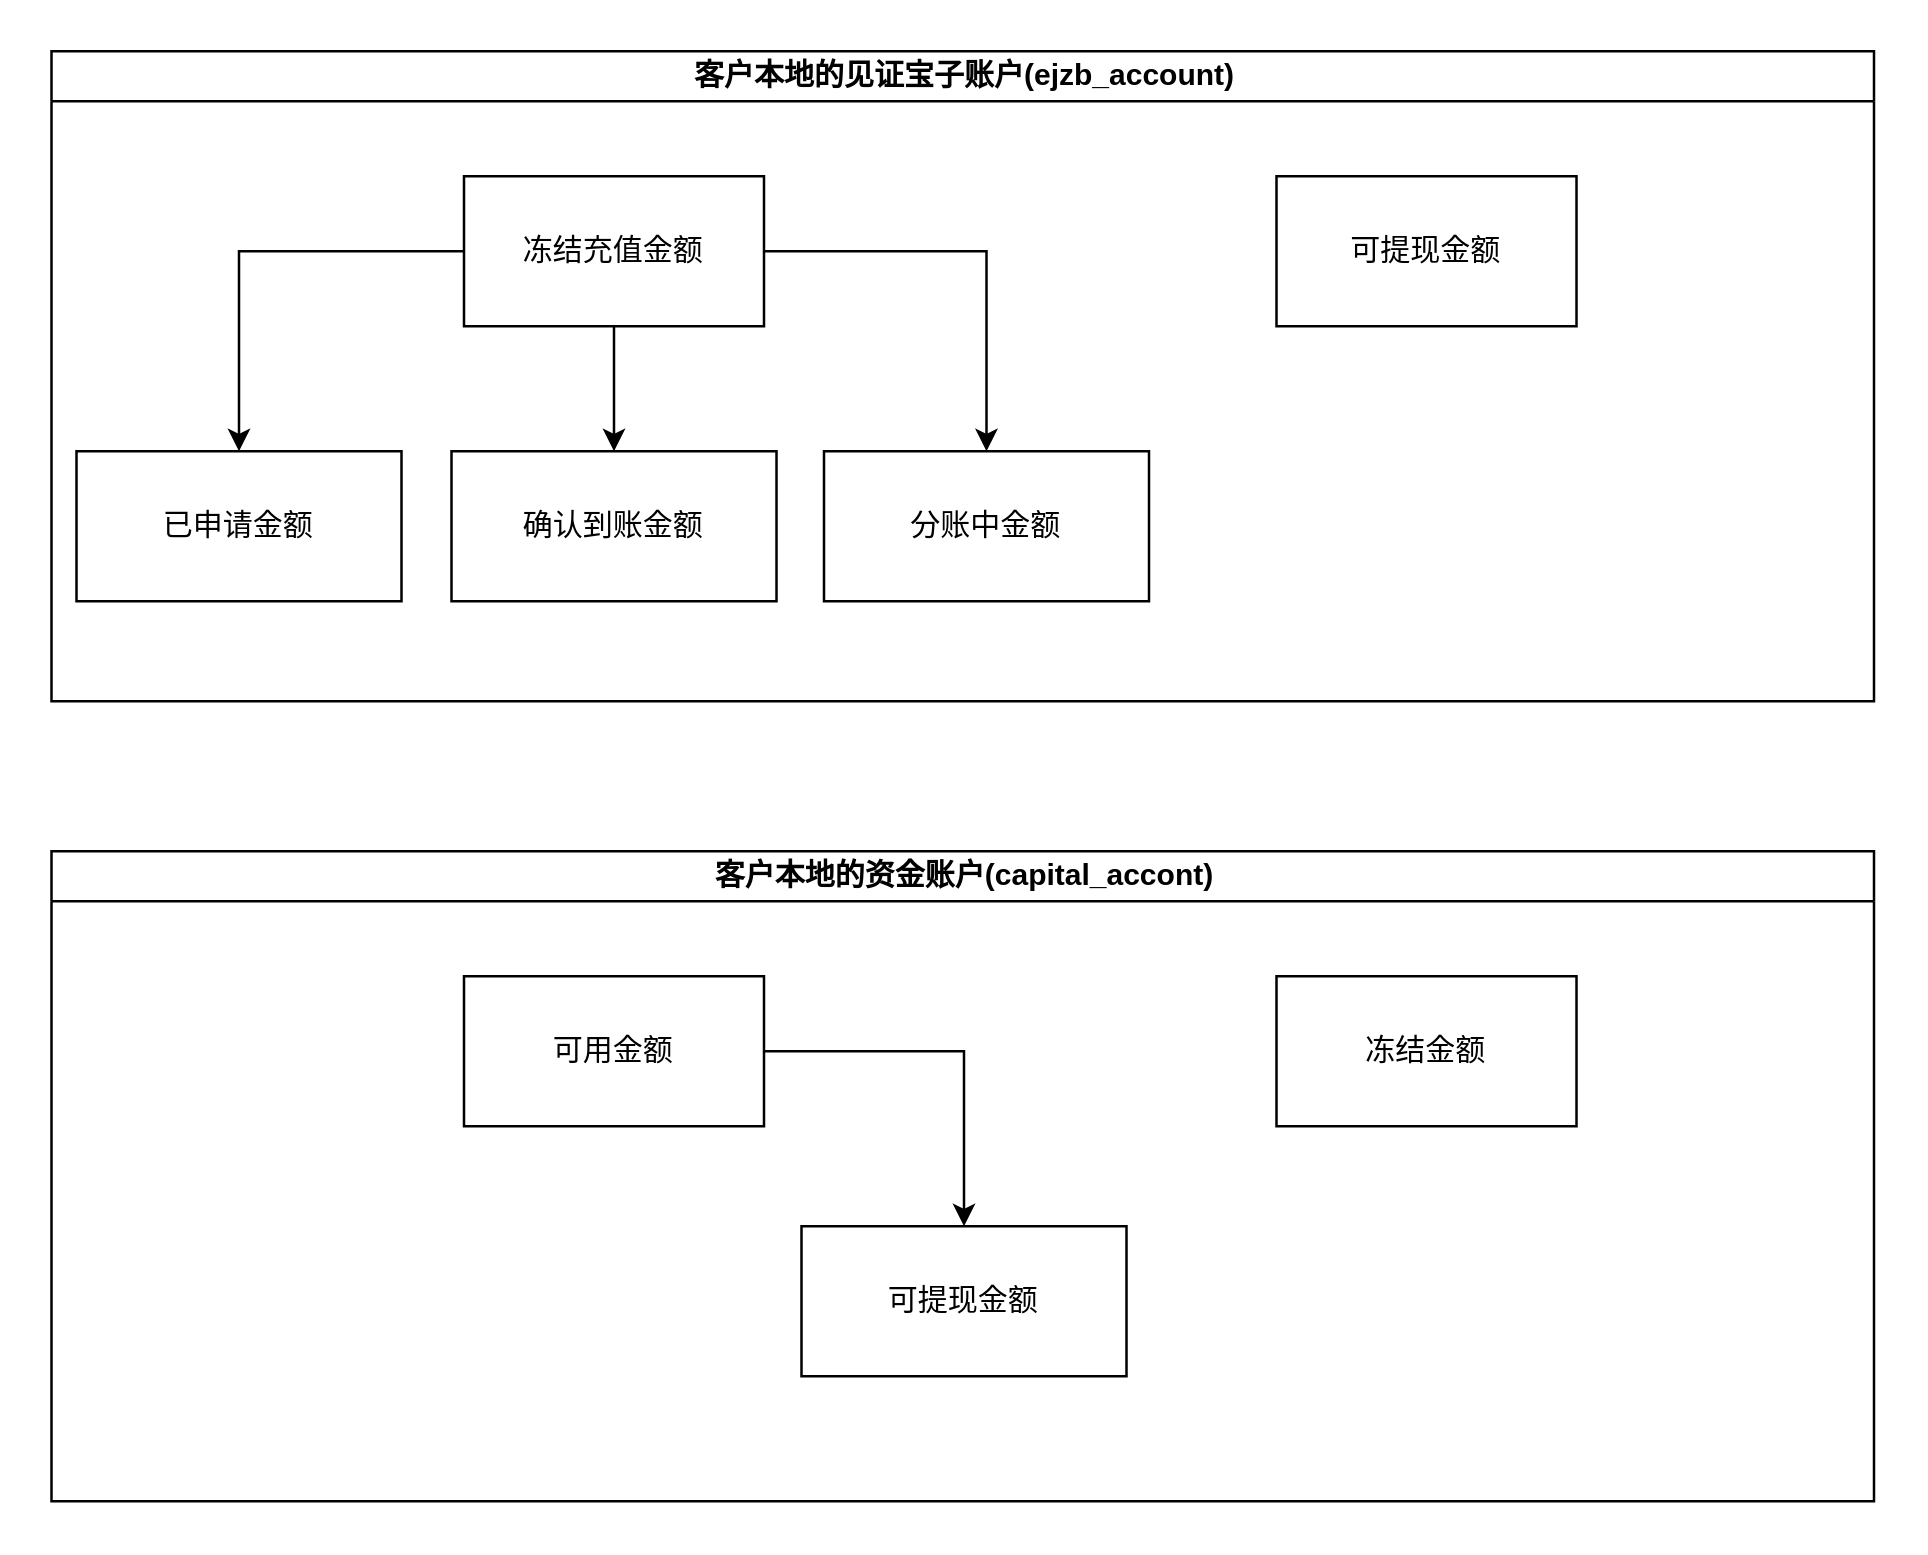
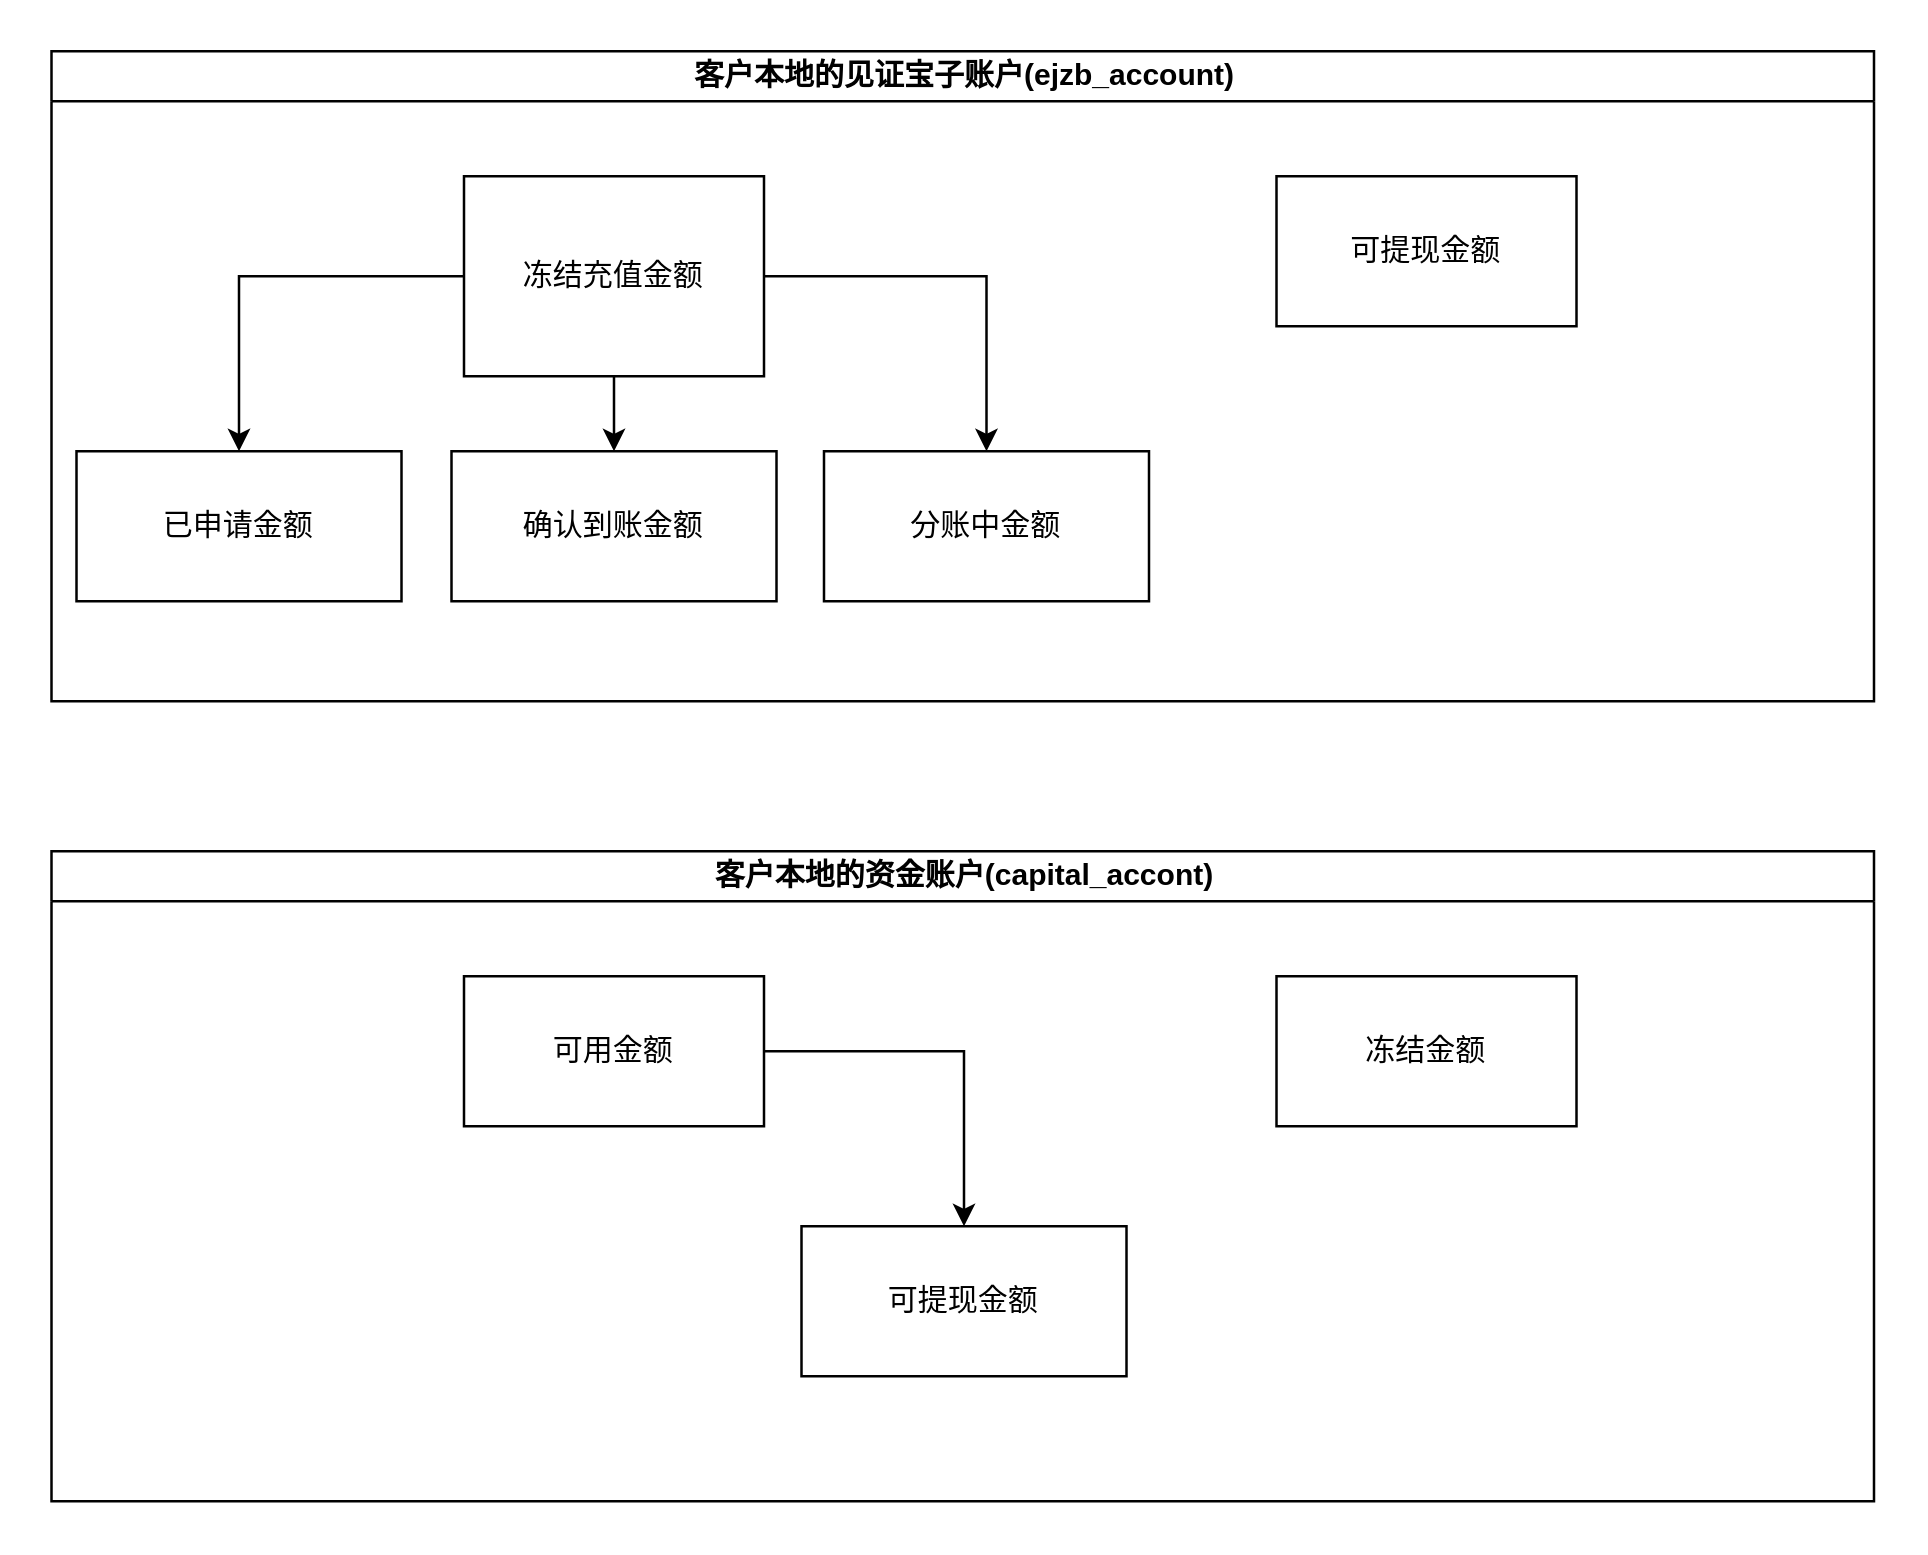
(614, 251) -> (614, 276)
